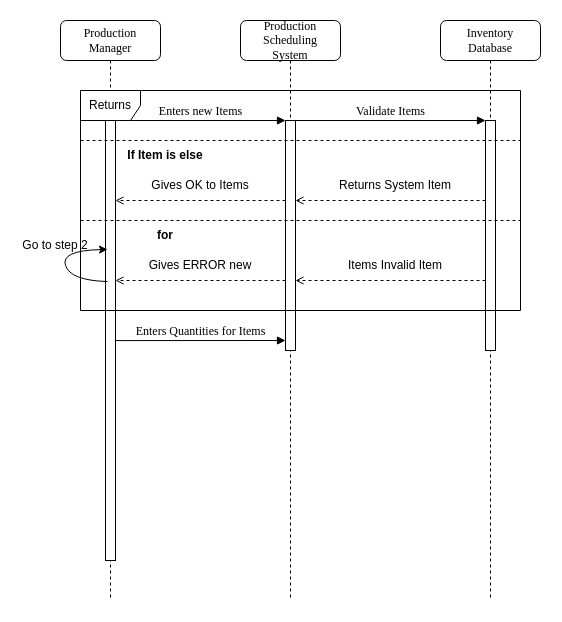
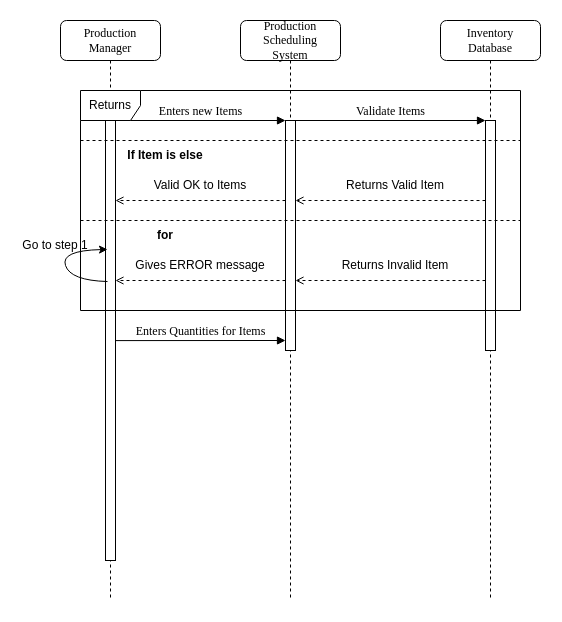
(201, 186) -> (201, 186)
(396, 186) -> (396, 186)
(56, 246) -> (56, 246)
(201, 266) -> (201, 266)
(396, 266) -> (396, 266)
